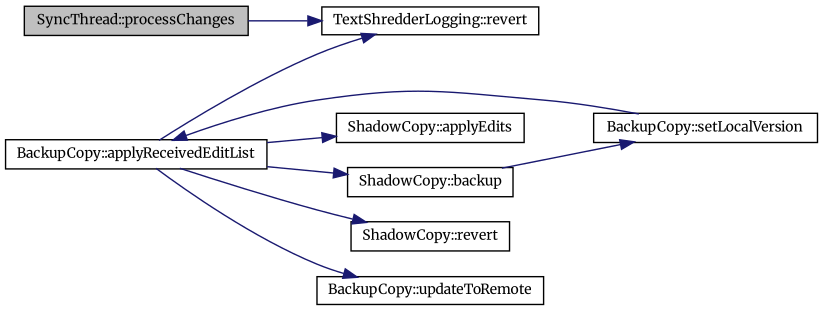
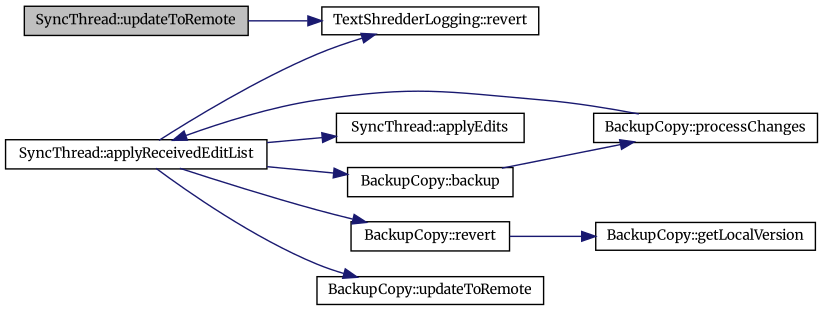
(136, 21) -> (136, 21)
(430, 128) -> (430, 128)
(706, 128) -> (706, 128)
(136, 154) -> (136, 154)
(430, 182) -> (430, 182)
(430, 236) -> (430, 236)
none -> (706, 236)
